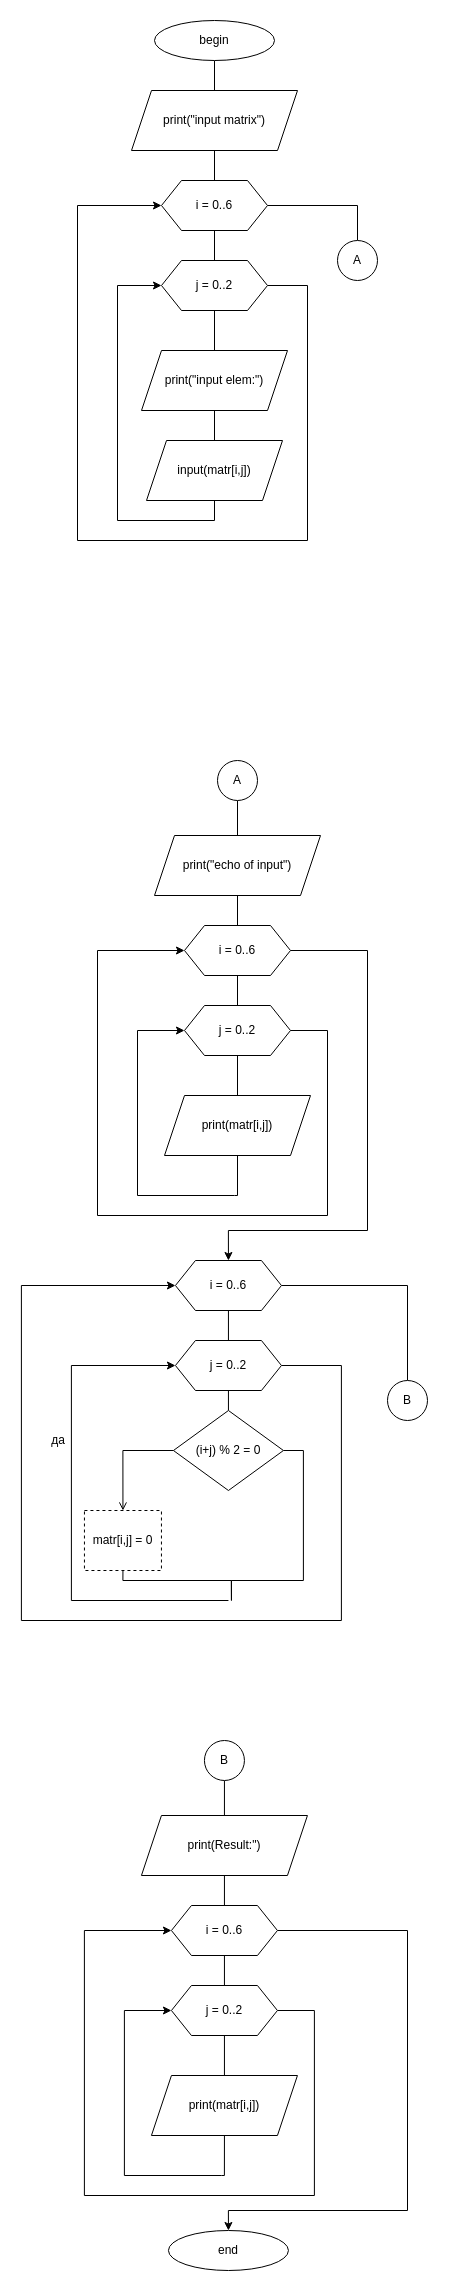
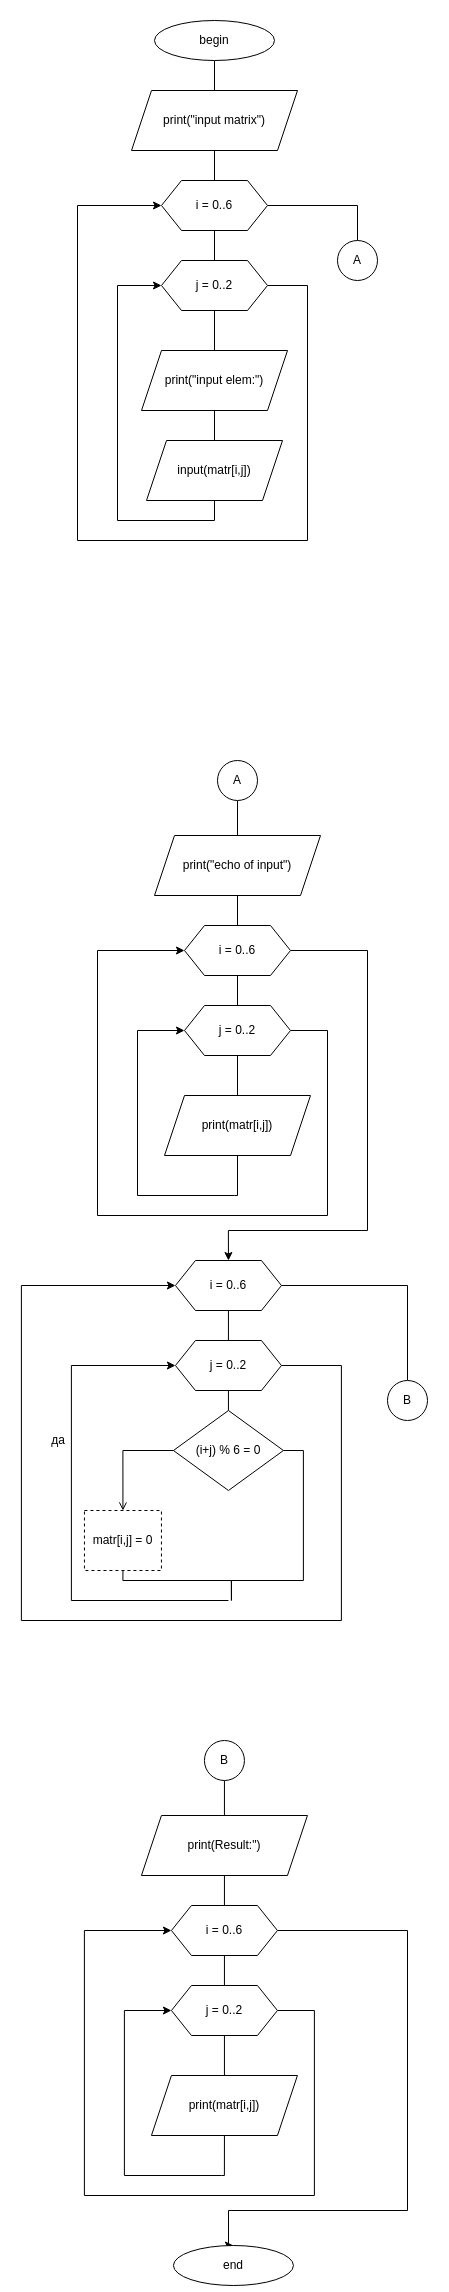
(229, 1451) -> (229, 1451)
(228, 2251) -> (233, 2266)
